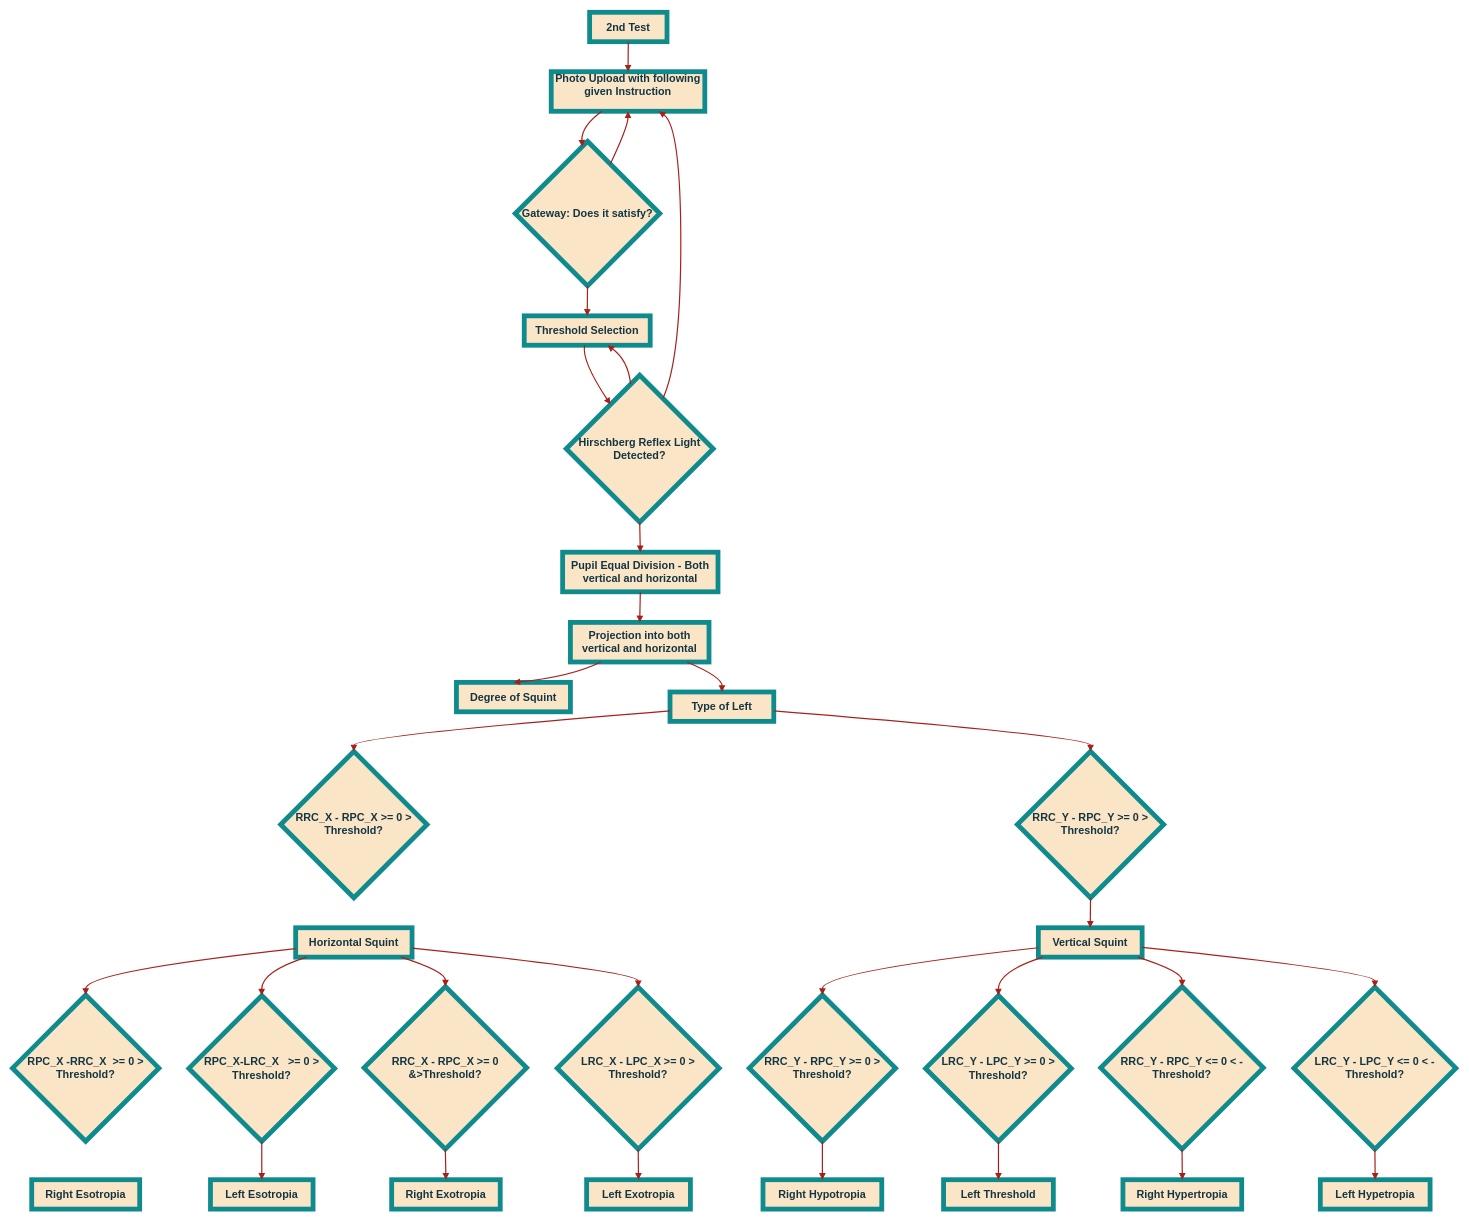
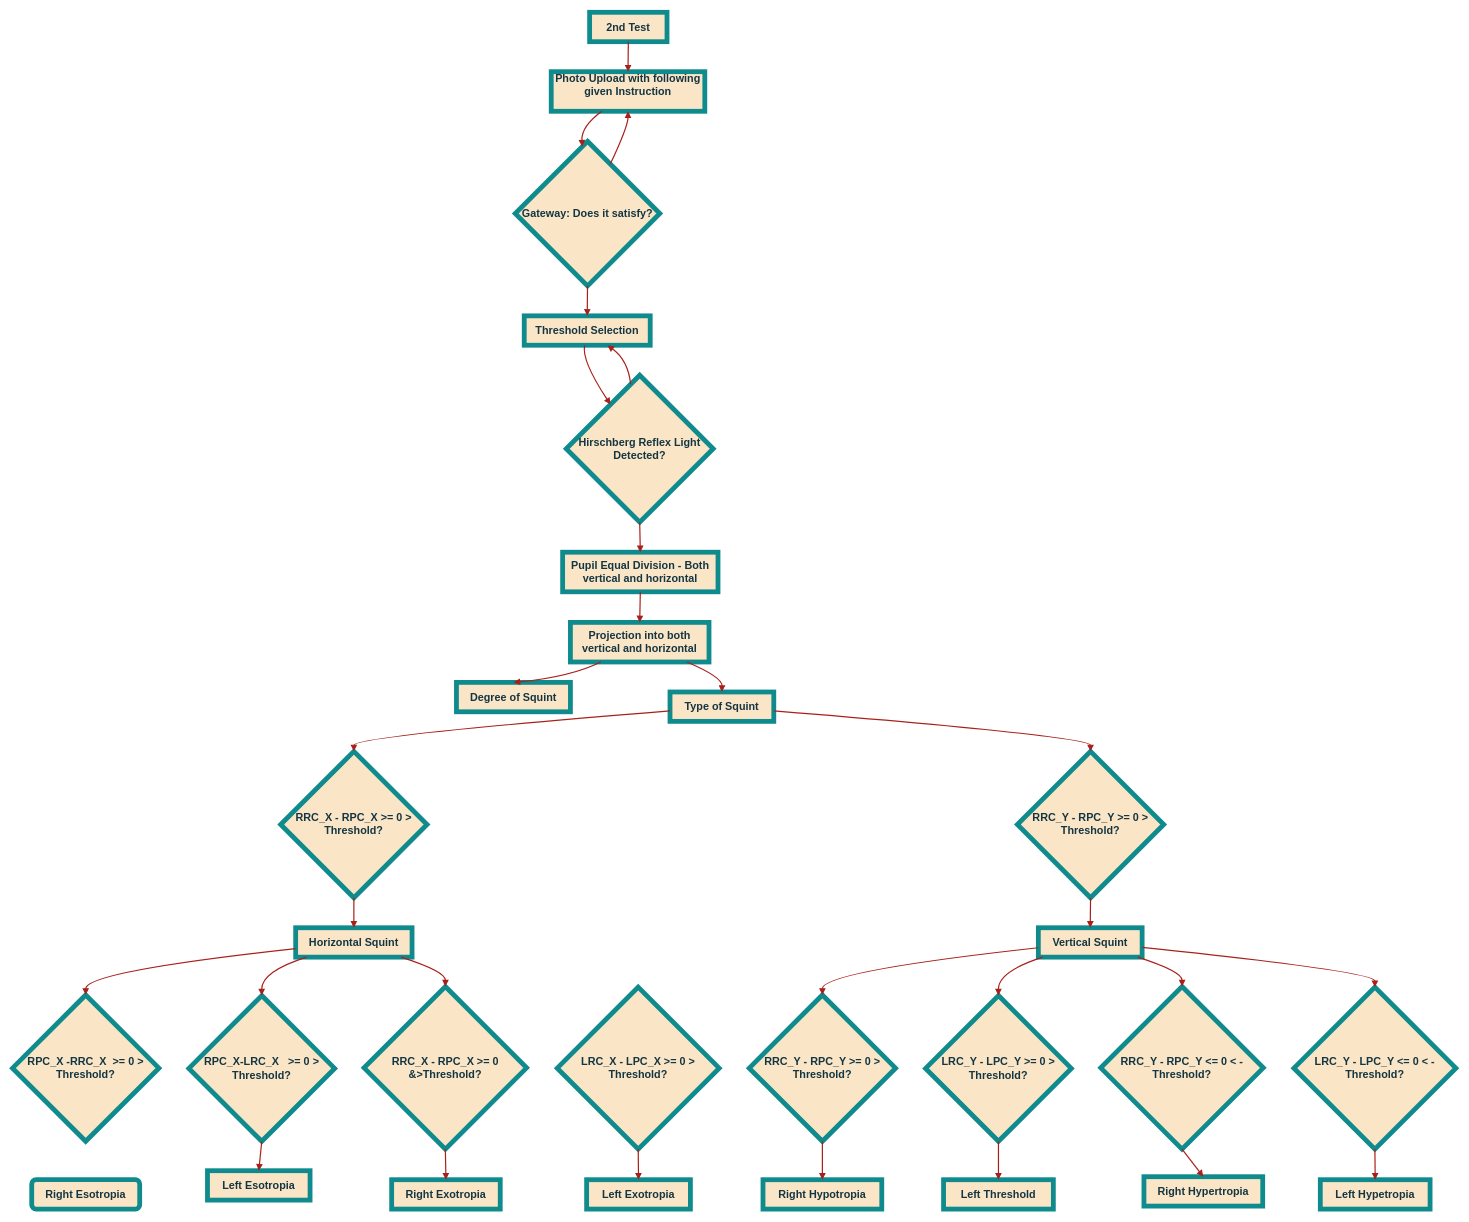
(681, 257) -> none
(722, 707) -> (722, 707)
none -> (354, 911)
(525, 961) -> none
(86, 1195) -> (86, 1195)
(262, 1195) -> (259, 1186)
(1182, 1195) -> (1203, 1192)
